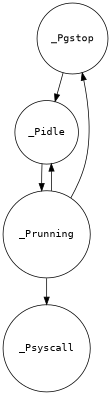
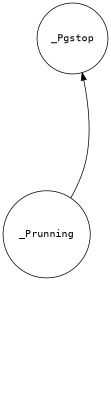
(47, 132) -> none
(47, 348) -> none
